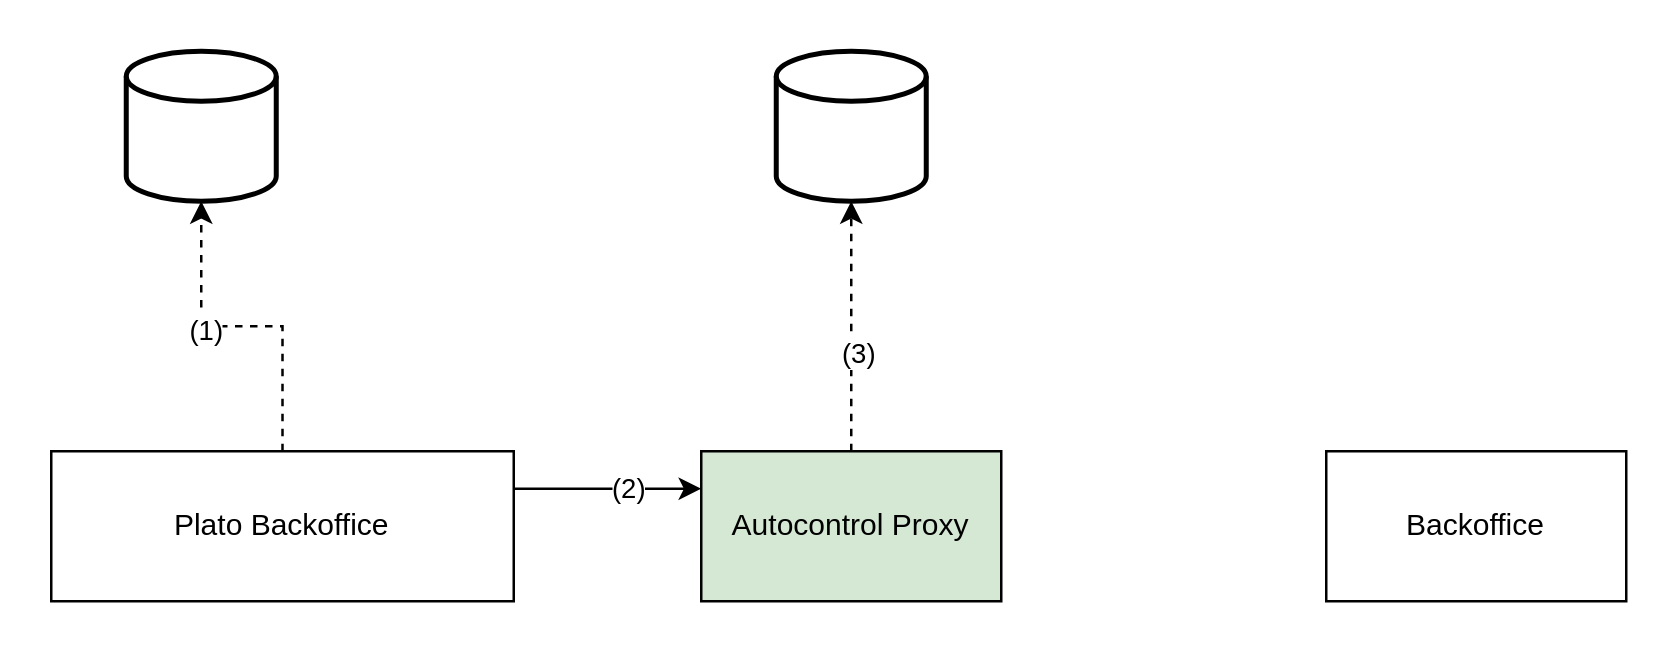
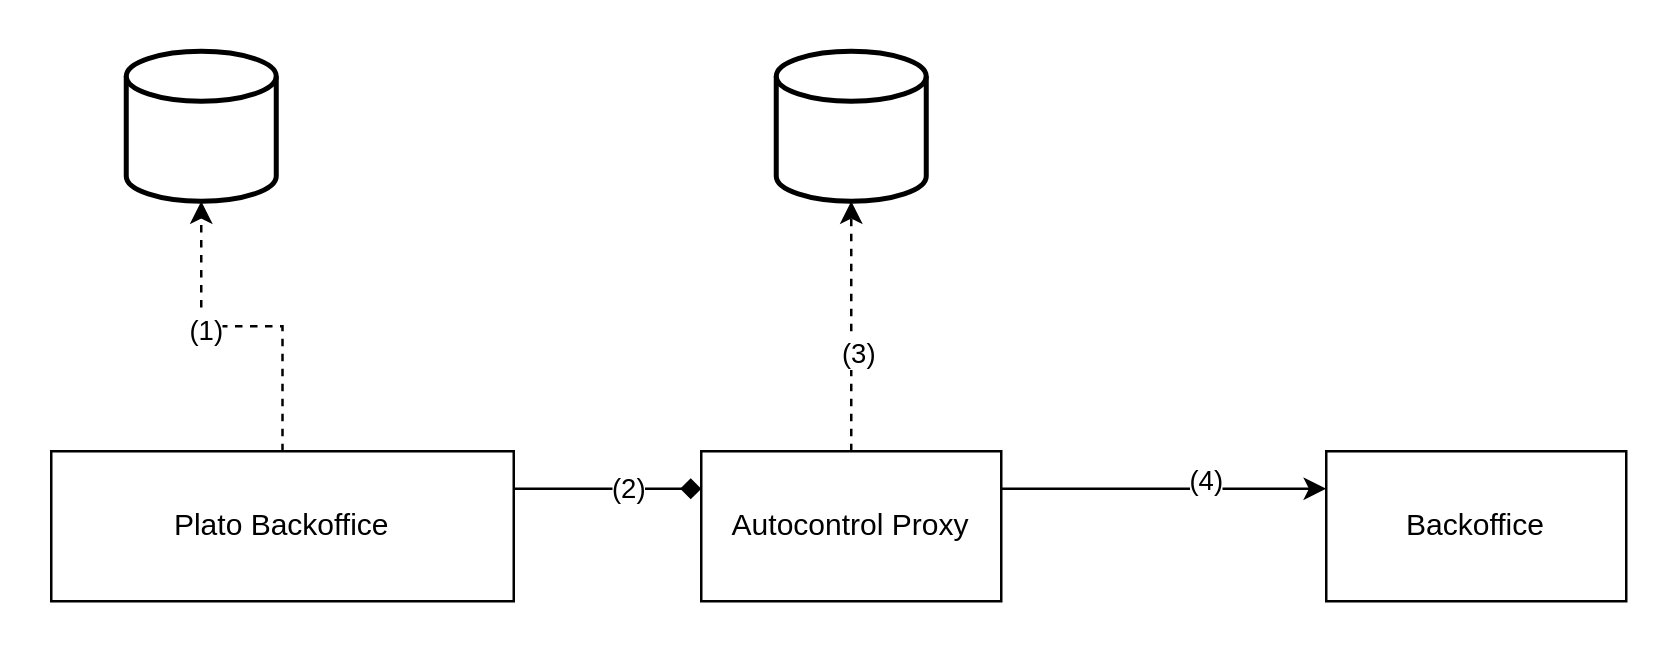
(682, 489) -> (681, 489)
none -> (1098, 489)
(851, 526) -> (851, 526)
